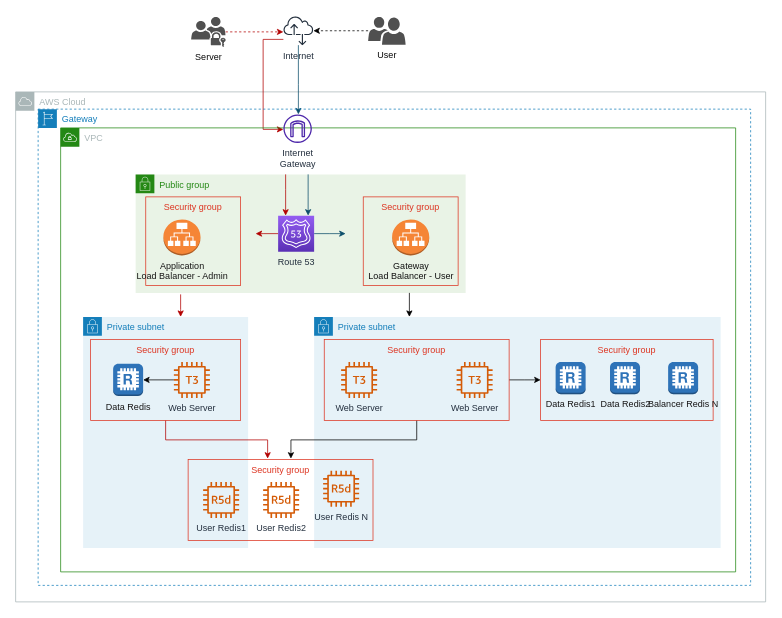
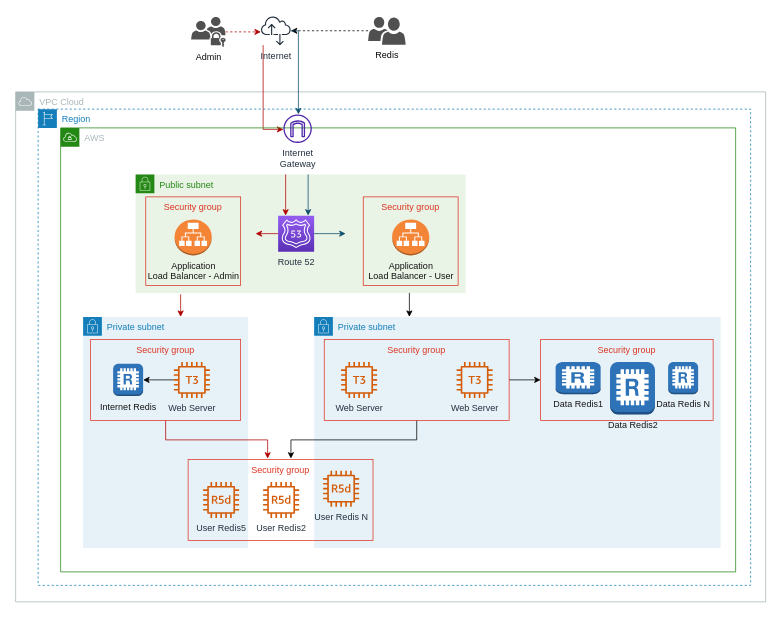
(298, 31) -> (276, 31)
(387, 55) -> (387, 55)
(209, 58) -> (209, 58)
(60, 103) -> (60, 103)
(80, 120) -> (76, 120)
(92, 139) -> (92, 139)
(186, 185) -> (189, 185)
(182, 237) -> (193, 237)
(296, 262) -> (296, 262)
(411, 271) -> (411, 271)
(570, 378) -> (578, 378)
(625, 378) -> (632, 388)
(683, 405) -> (683, 405)
(128, 407) -> (128, 407)
(221, 529) -> (221, 529)
